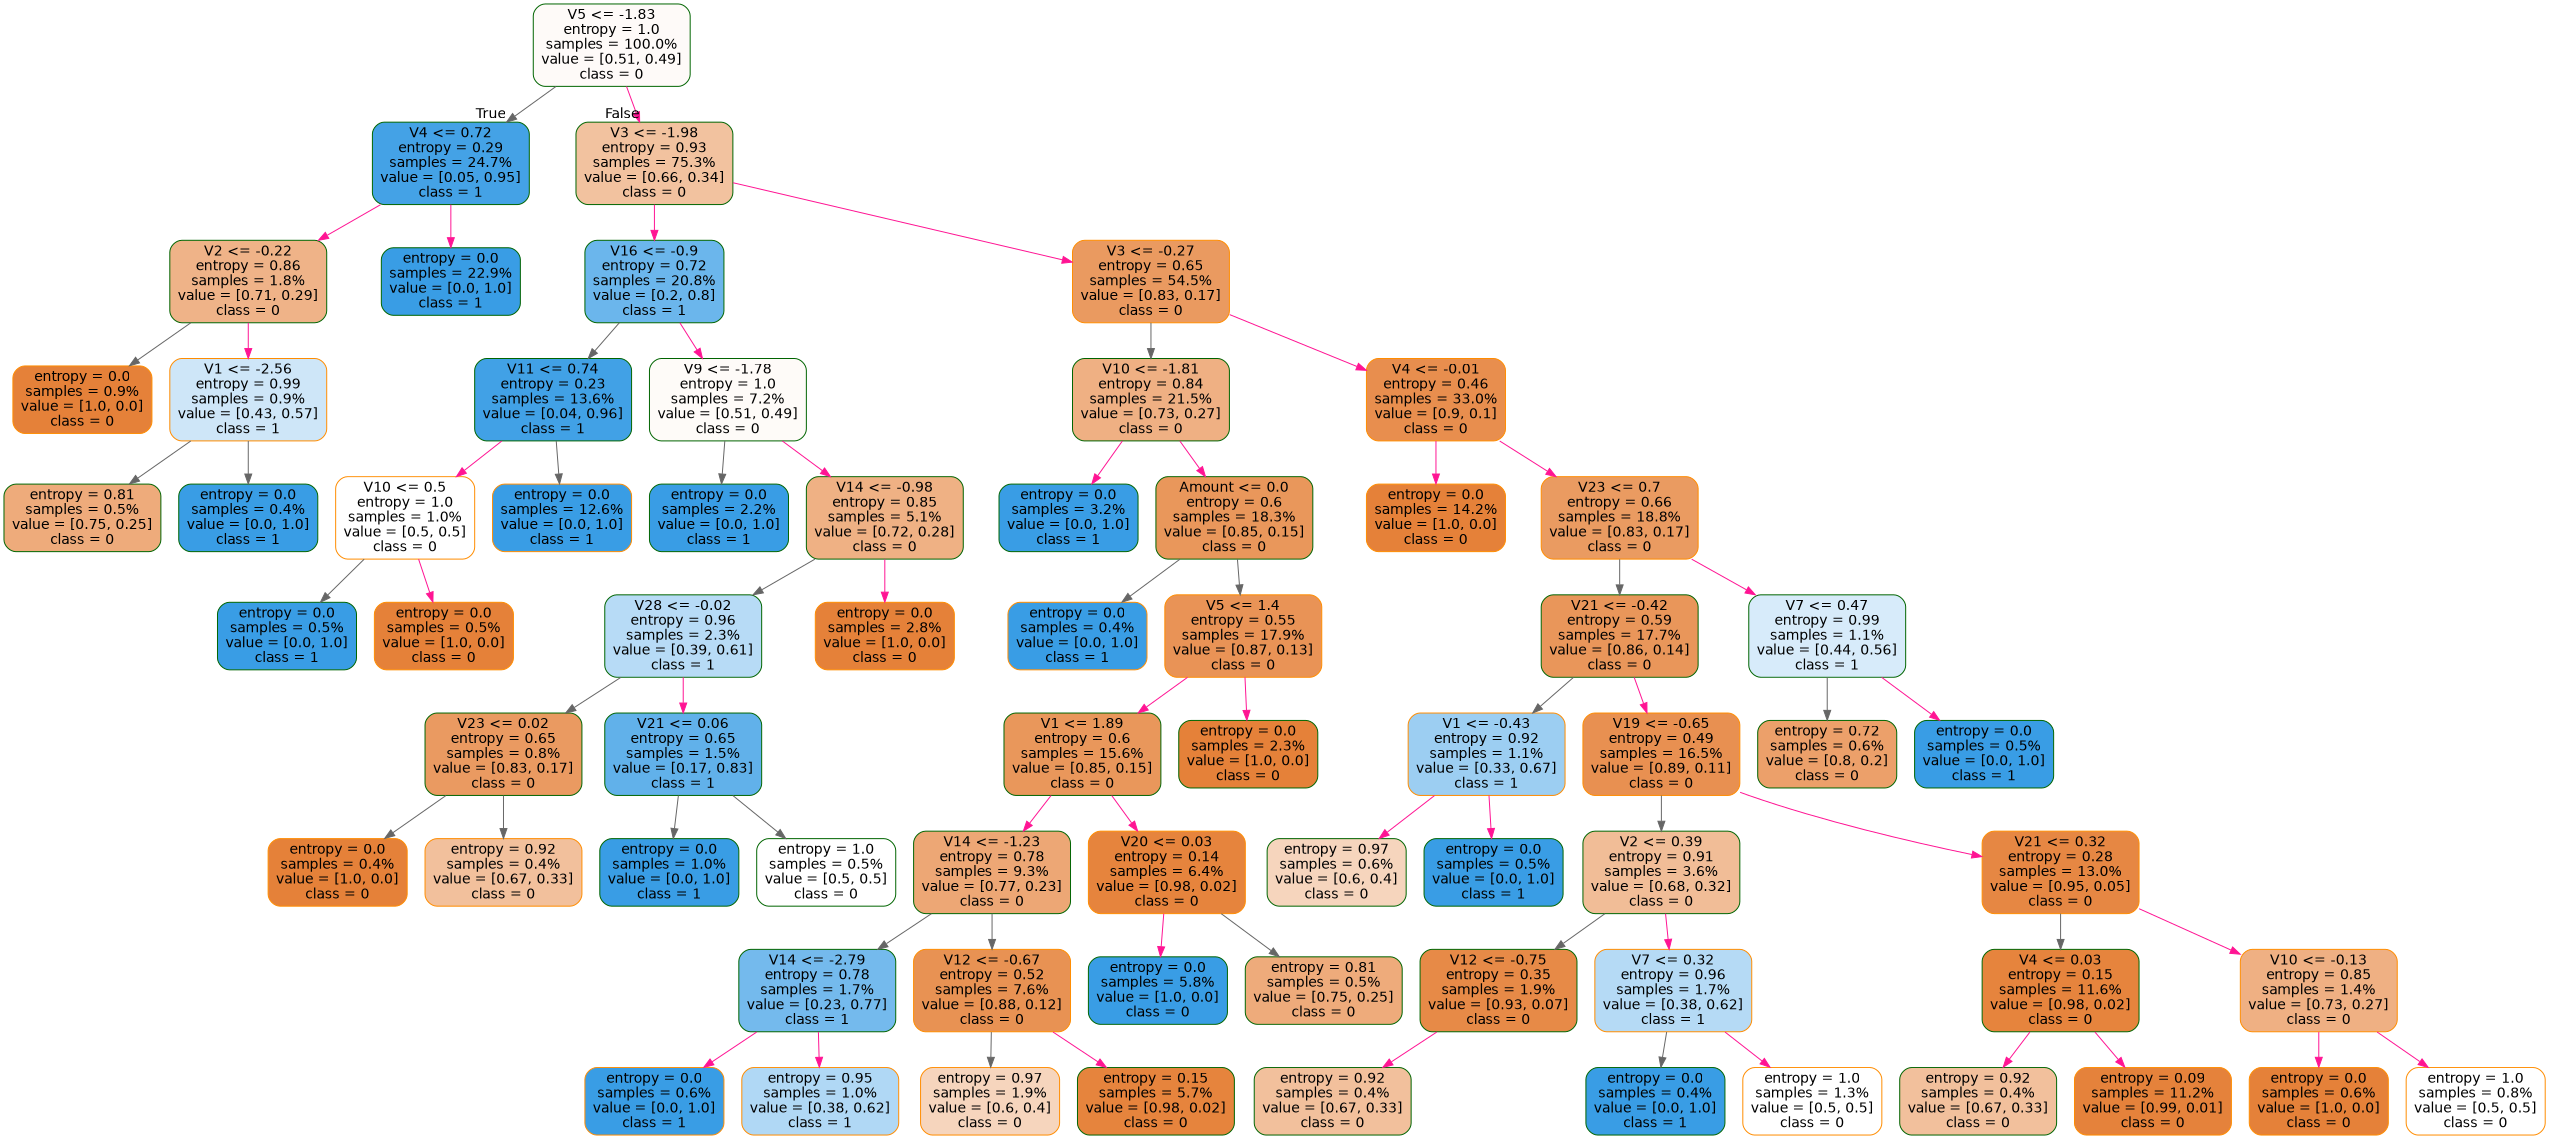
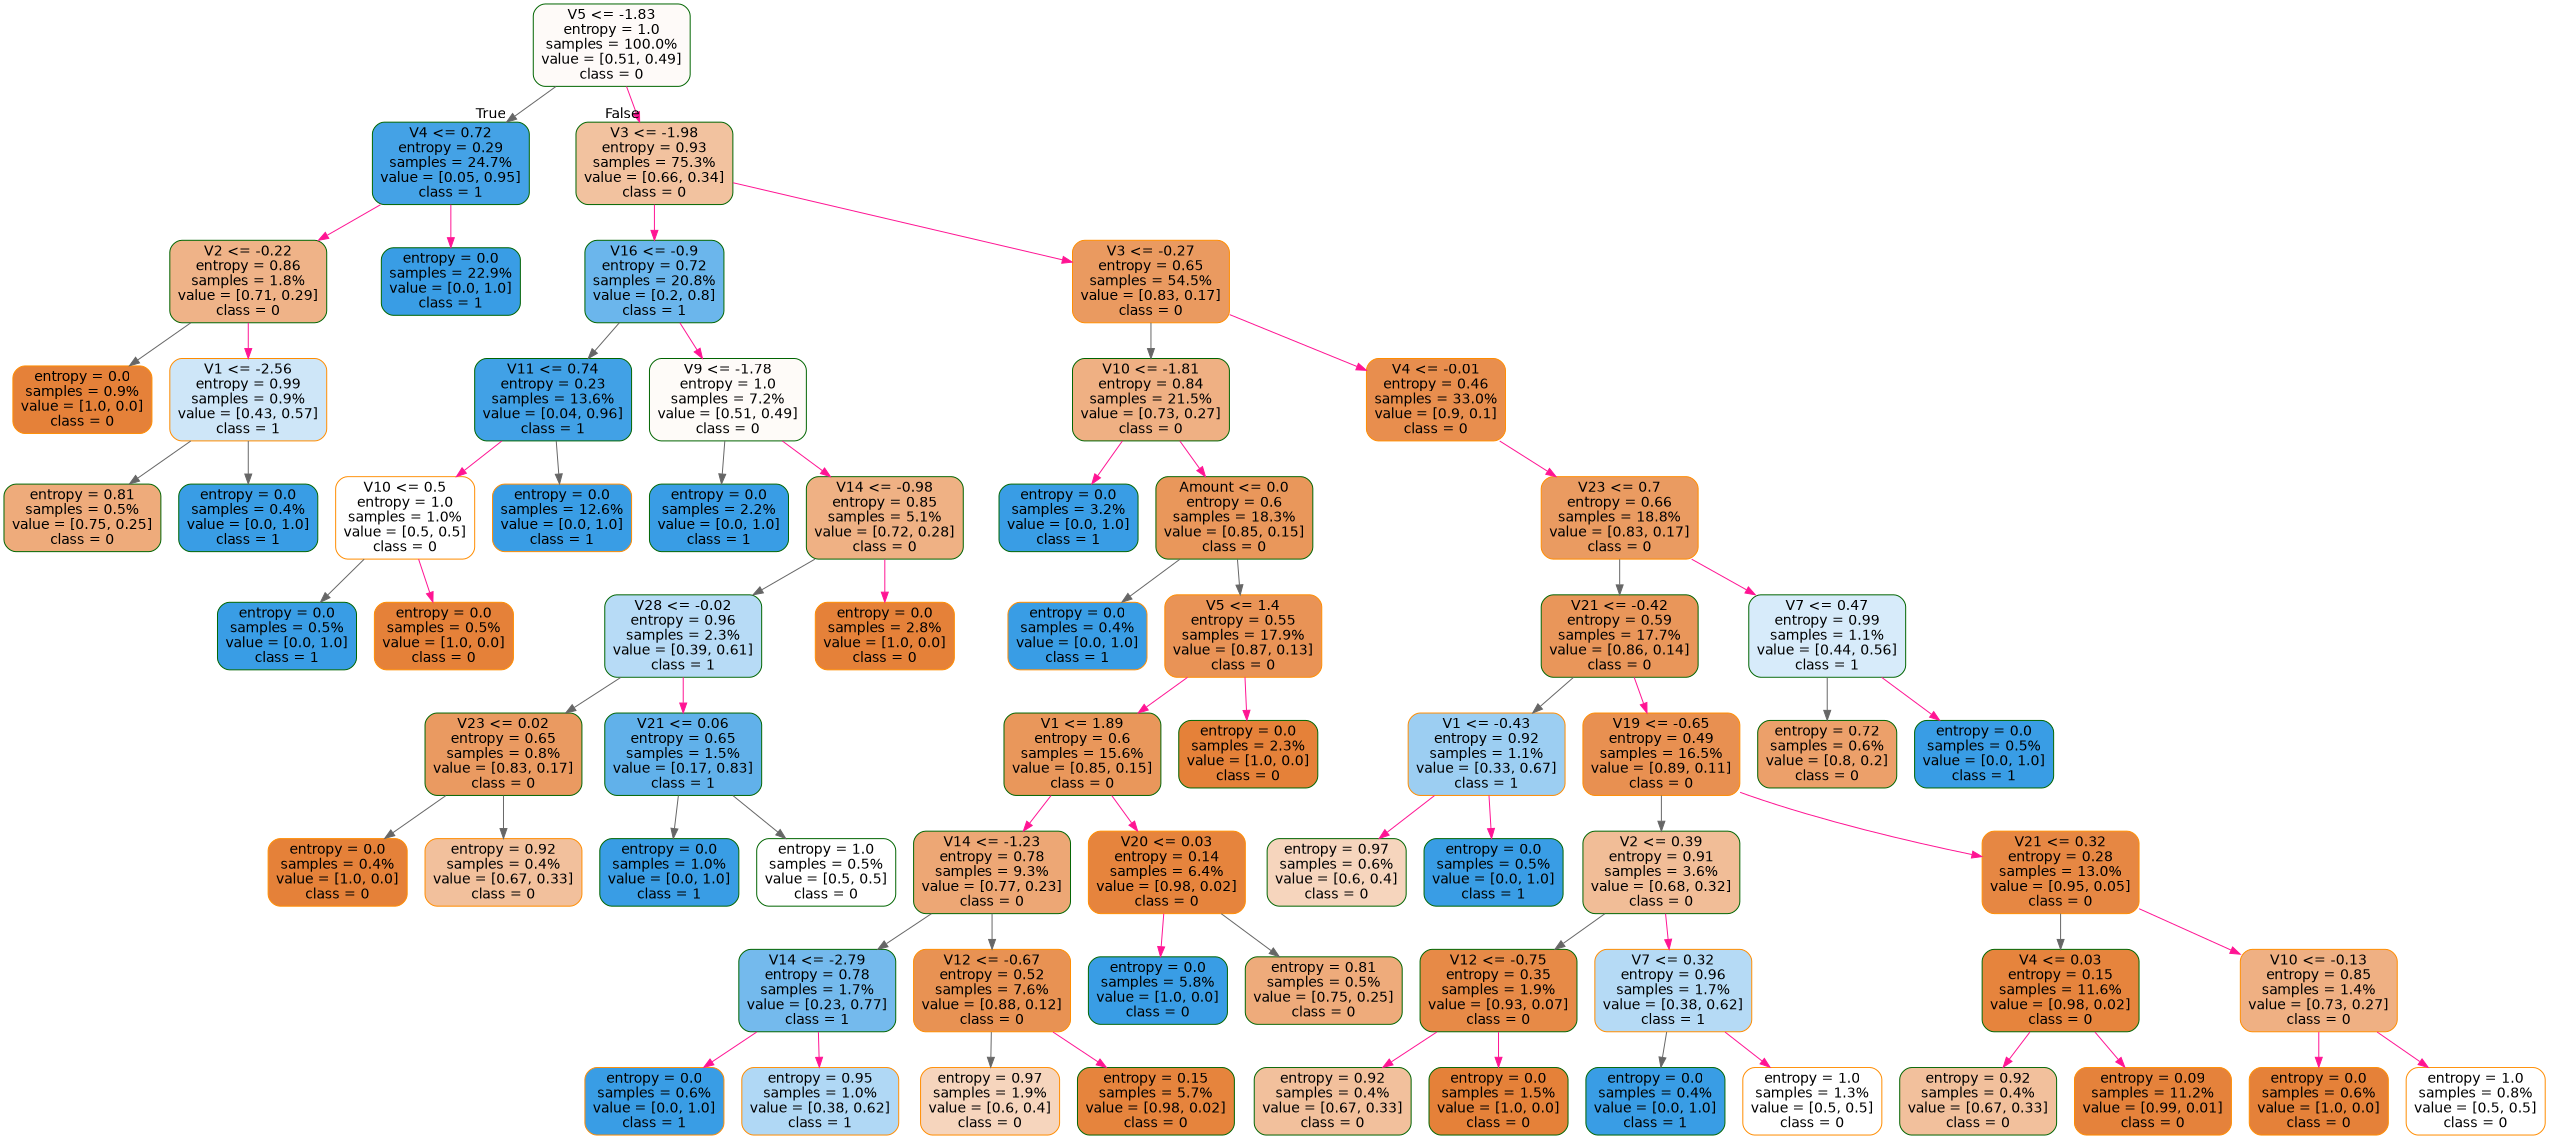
(1436, 518) -> none
none -> (1499, 1101)
